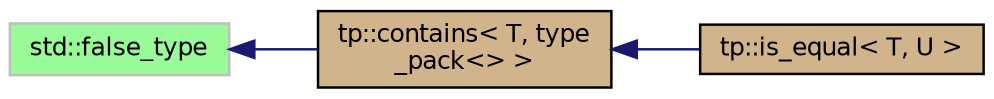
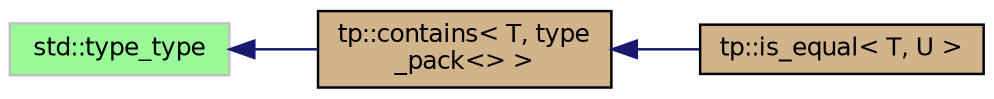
(120, 49) -> (120, 49)
